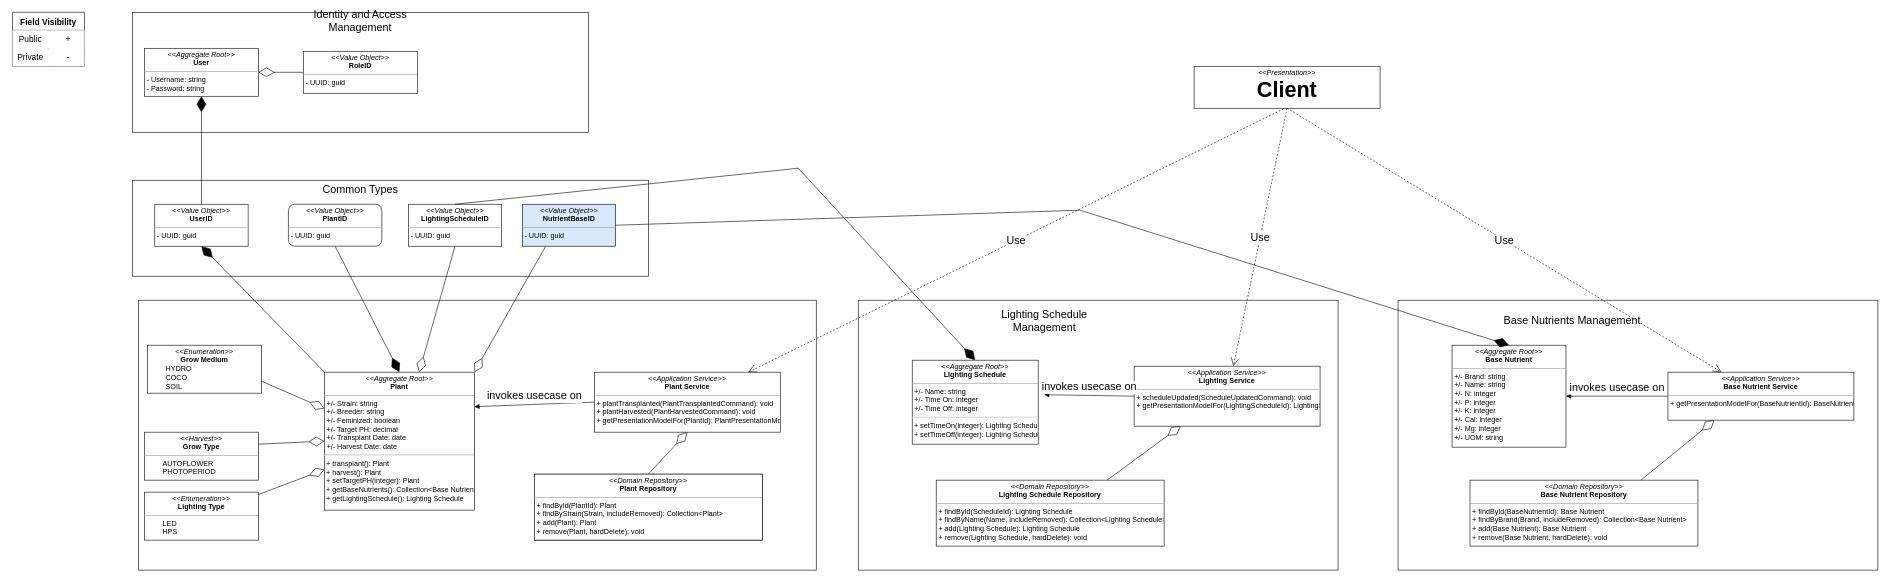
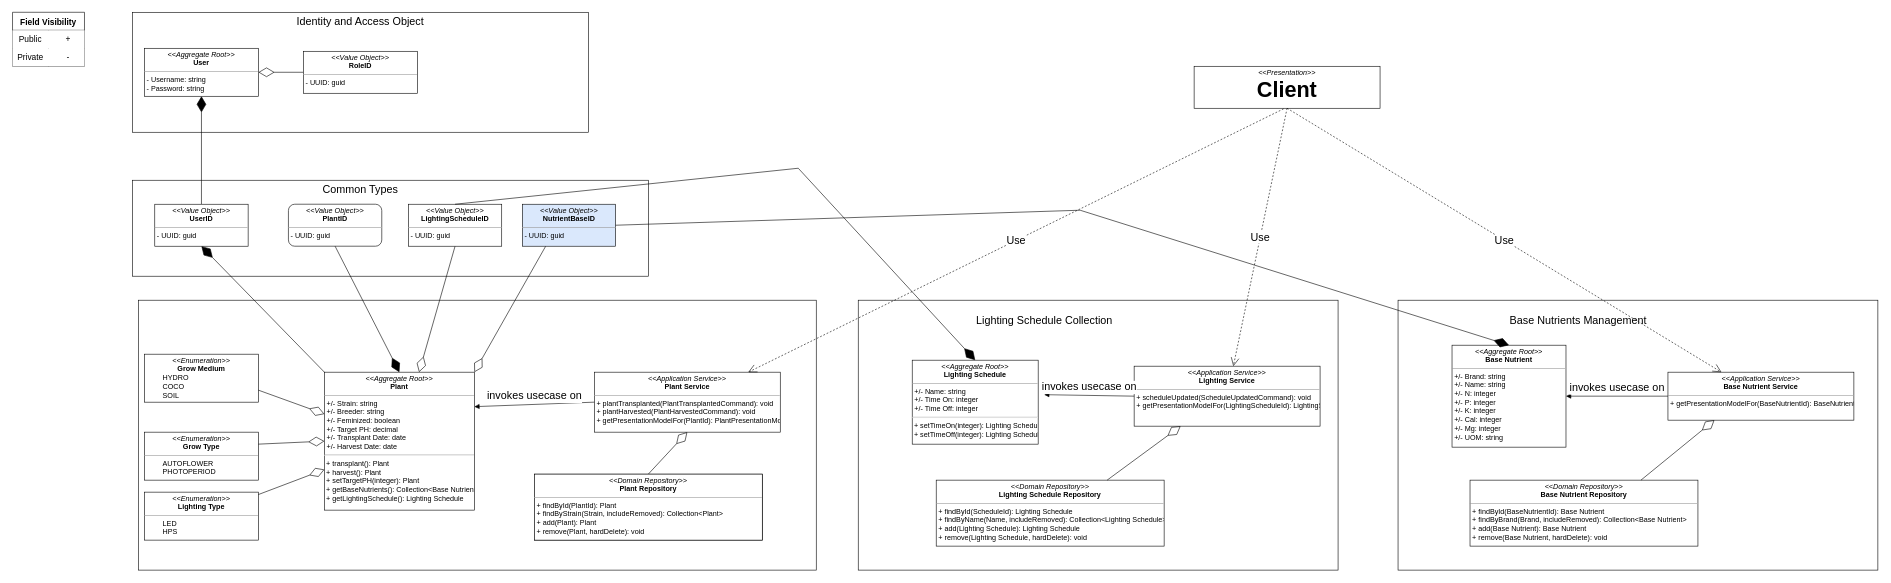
(360, 21) -> (360, 21)
(1045, 321) -> (1045, 321)
(1572, 321) -> (1578, 321)
(204, 369) -> (201, 378)
(166, 450) -> (174, 450)
